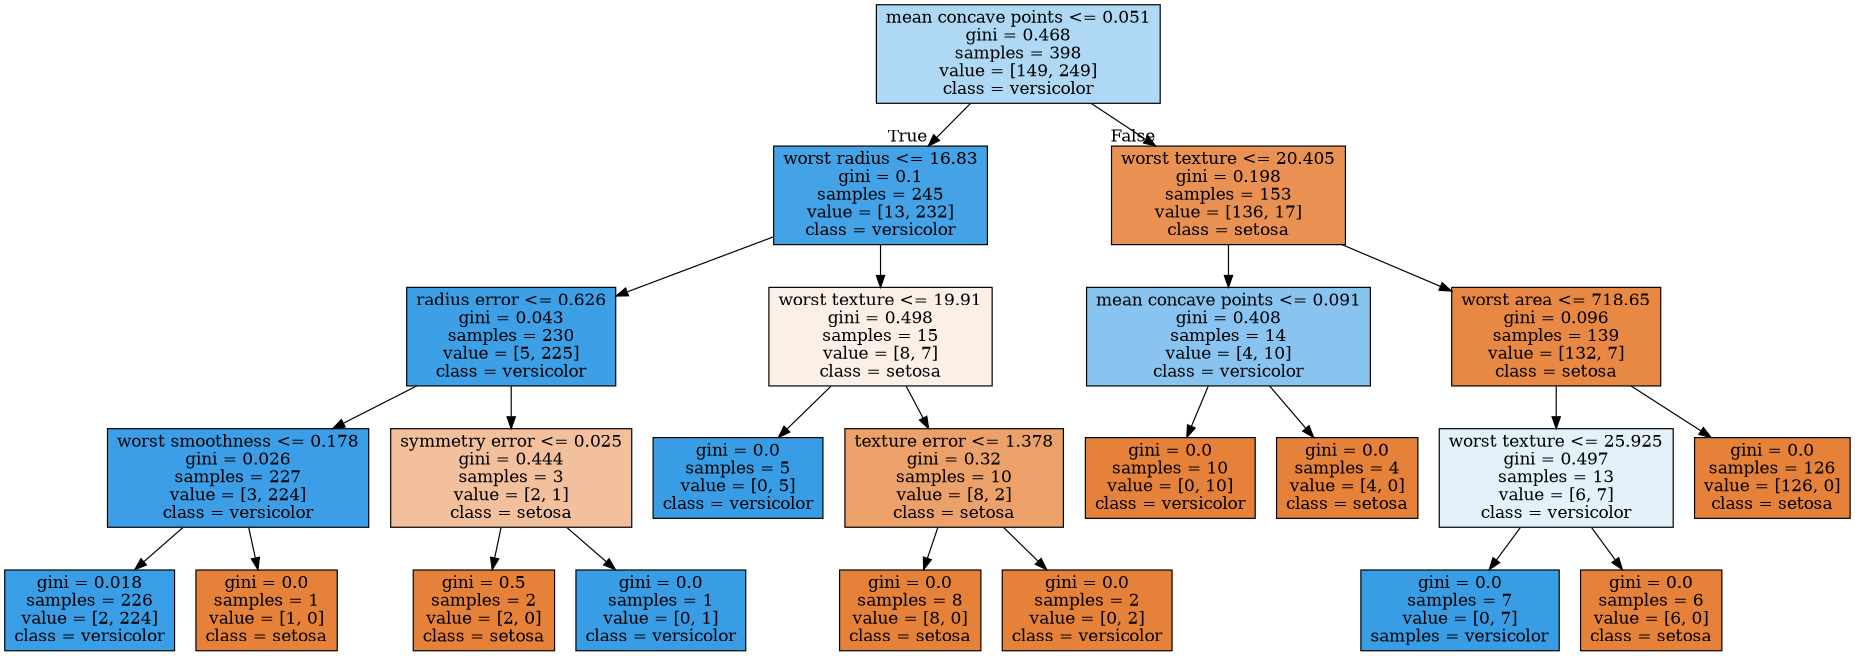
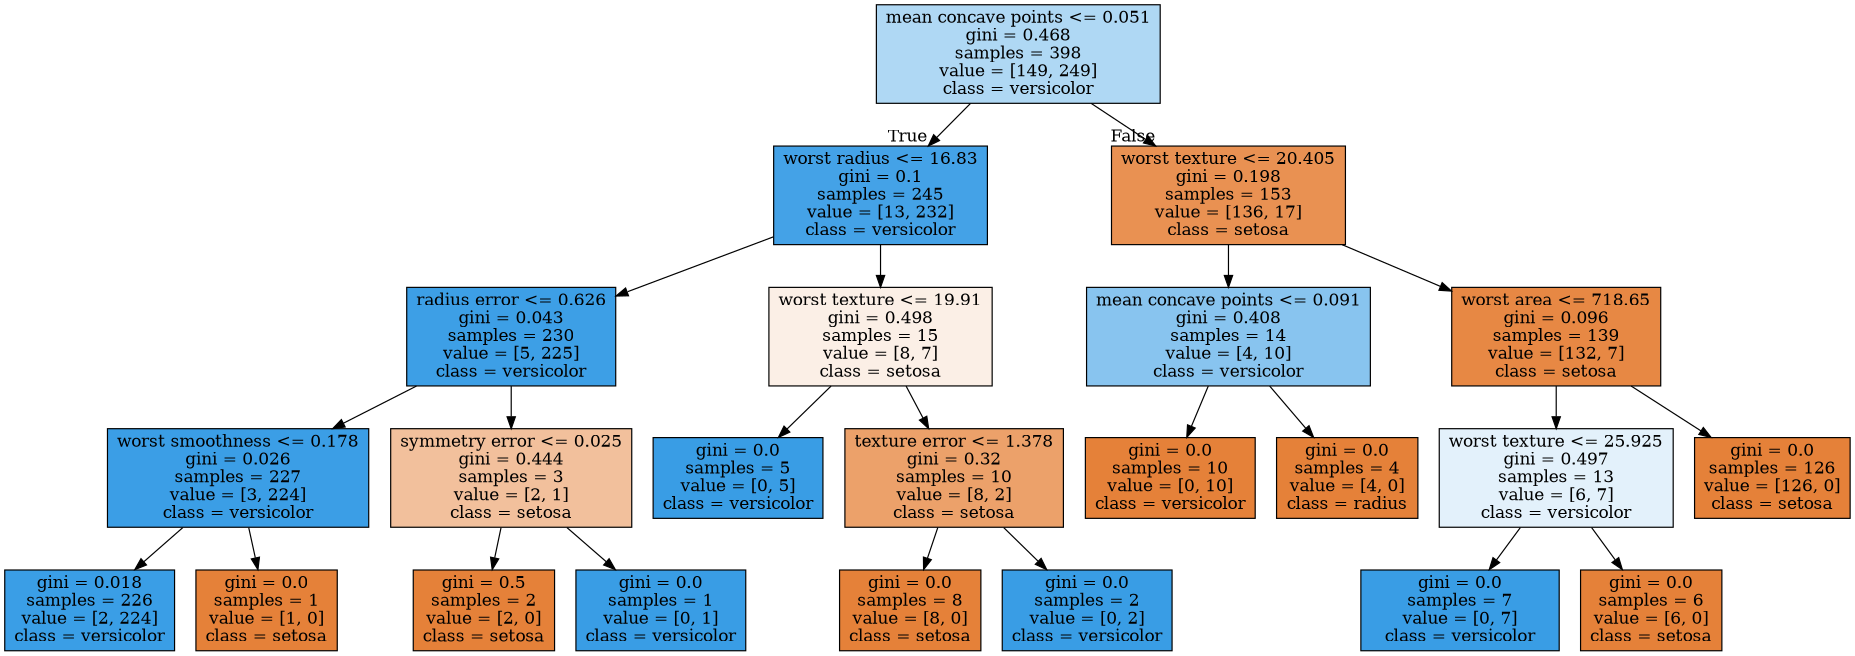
(1347, 478) -> (1347, 478)
(1087, 610) -> (1087, 610)
(1460, 610) -> (1460, 610)
